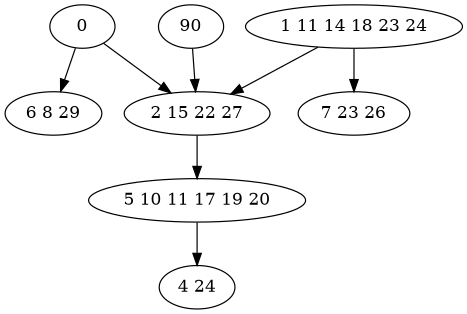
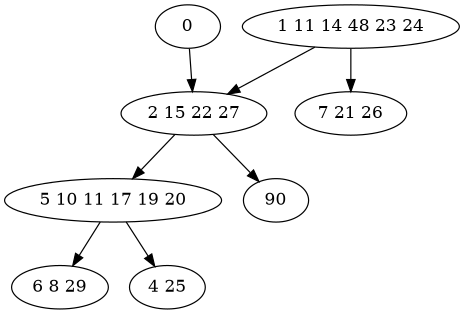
(354, 27) -> (351, 27)
(70, 64) -> (90, 239)
(194, 64) -> (232, 154)
(354, 113) -> (351, 113)
(197, 287) -> (167, 287)
